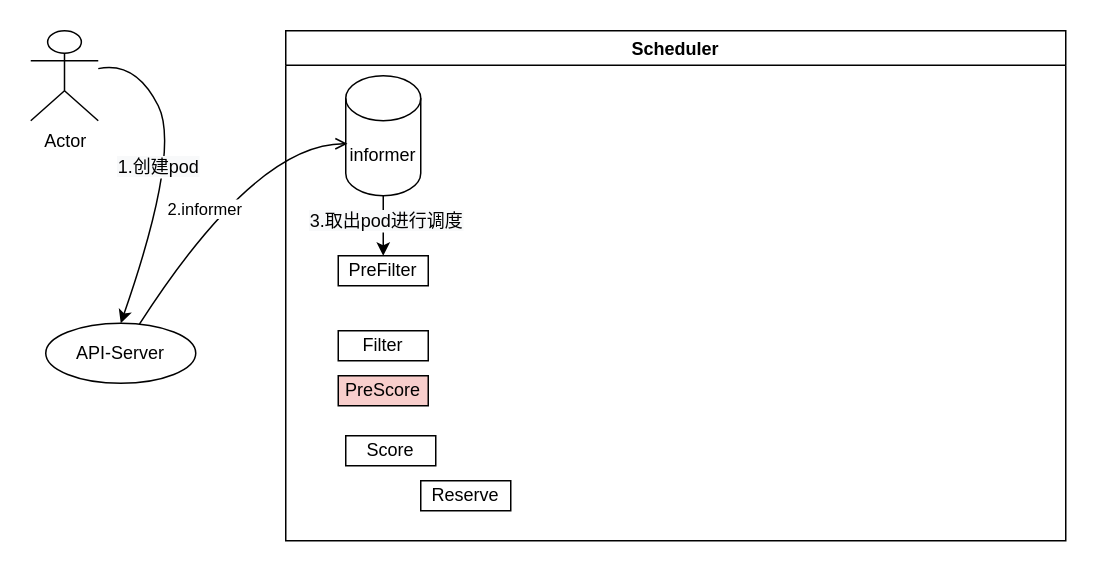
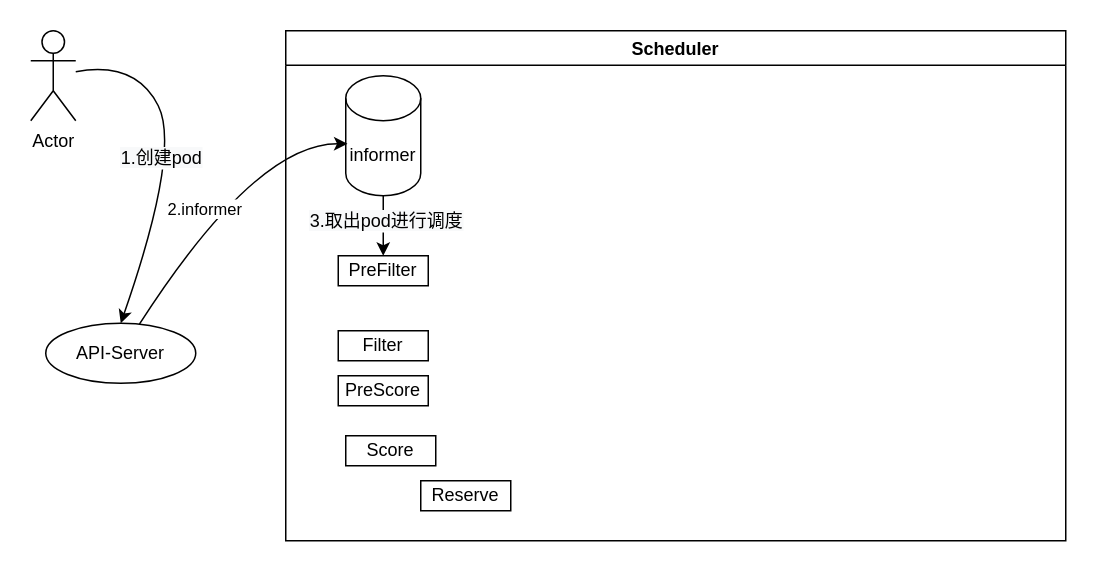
(65, 76) -> (53, 76)
(283, 163) -> (281, 163)
(383, 391) -> (383, 391)
